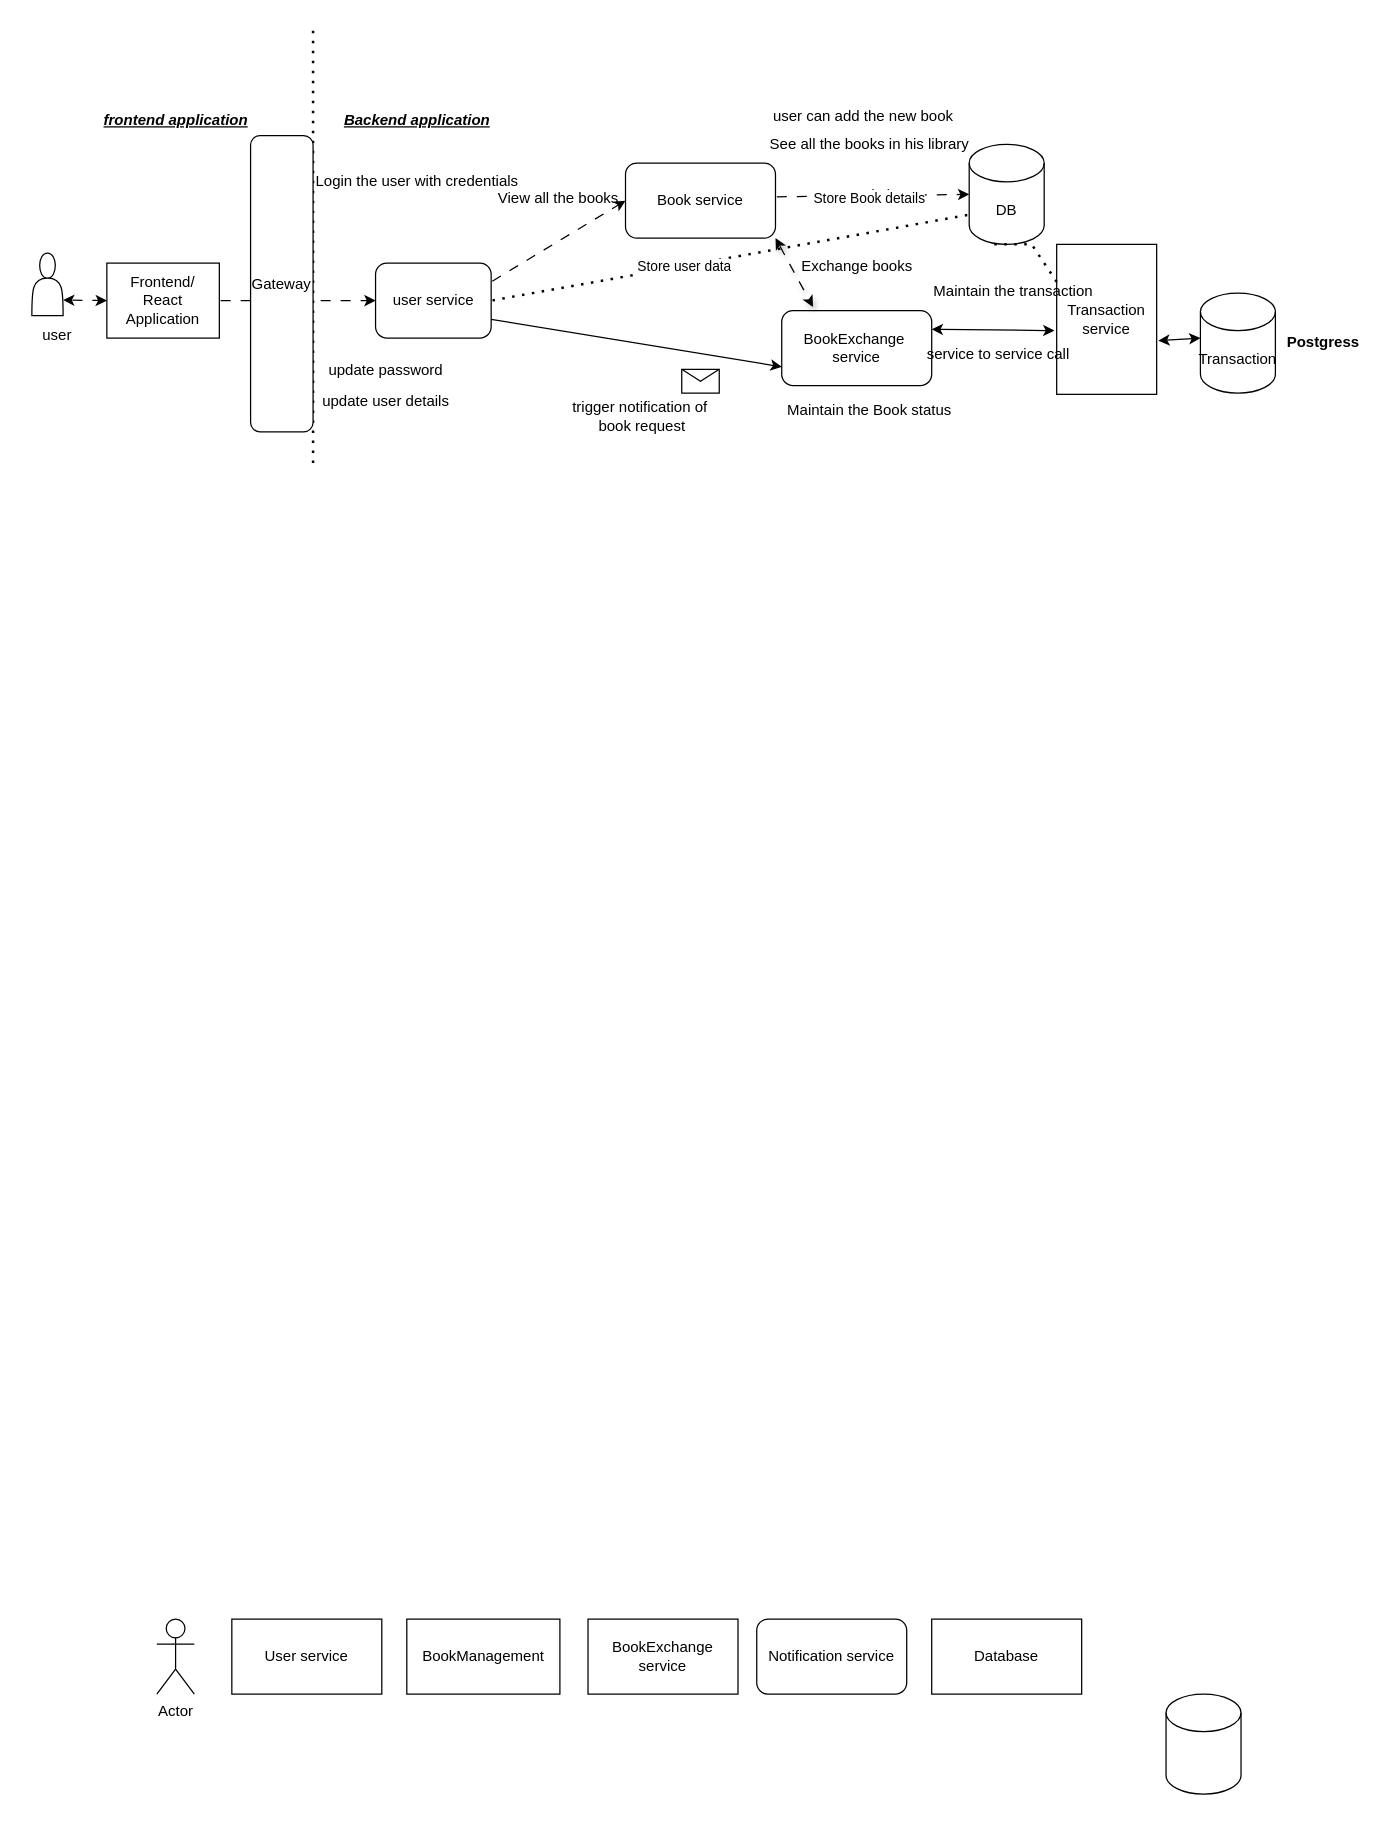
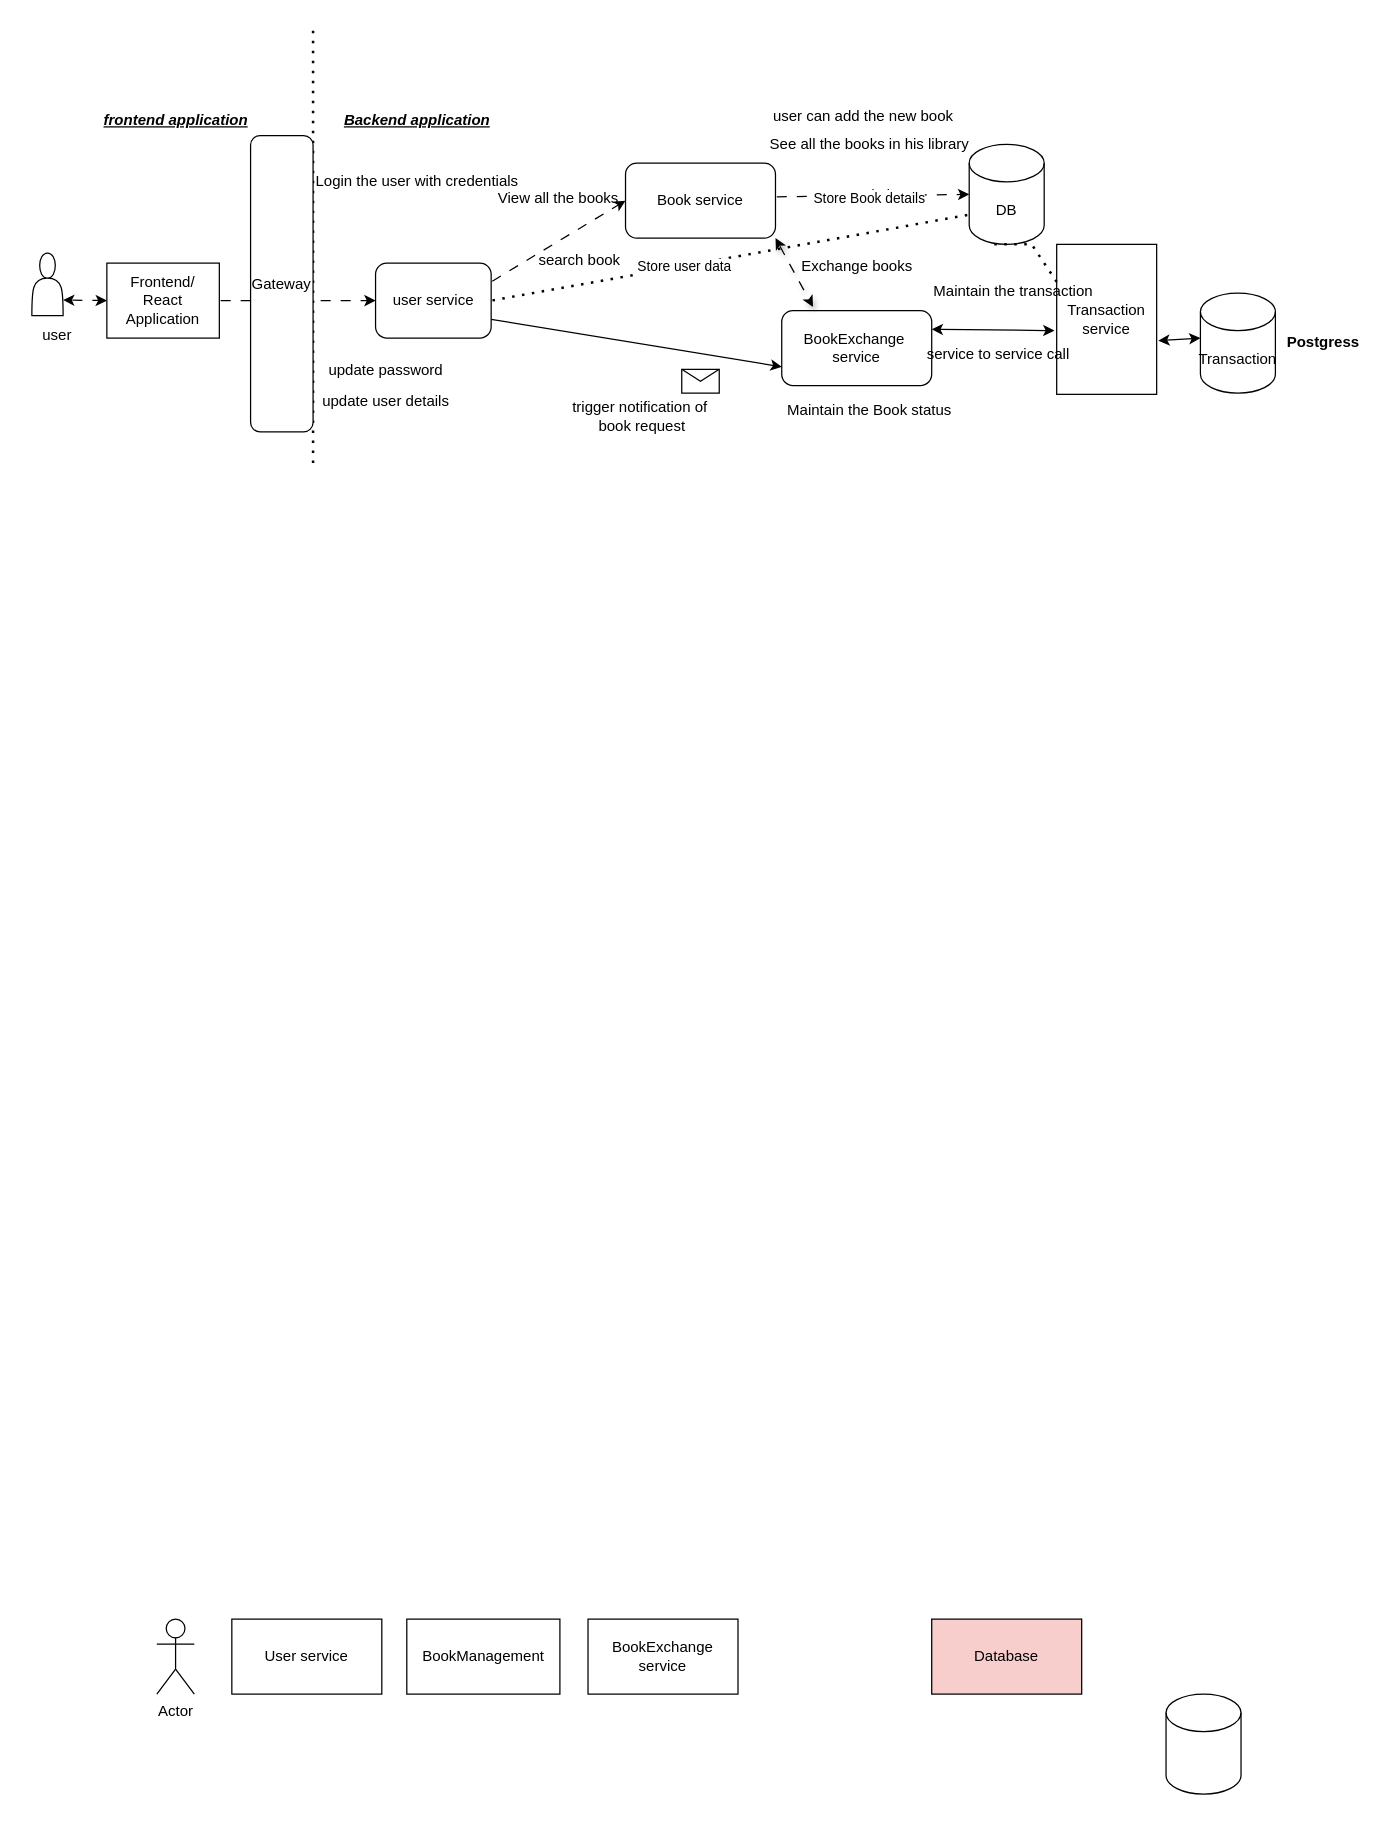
none -> (579, 260)
(832, 1657) -> none
(1007, 1657) -> (1007, 1657)
